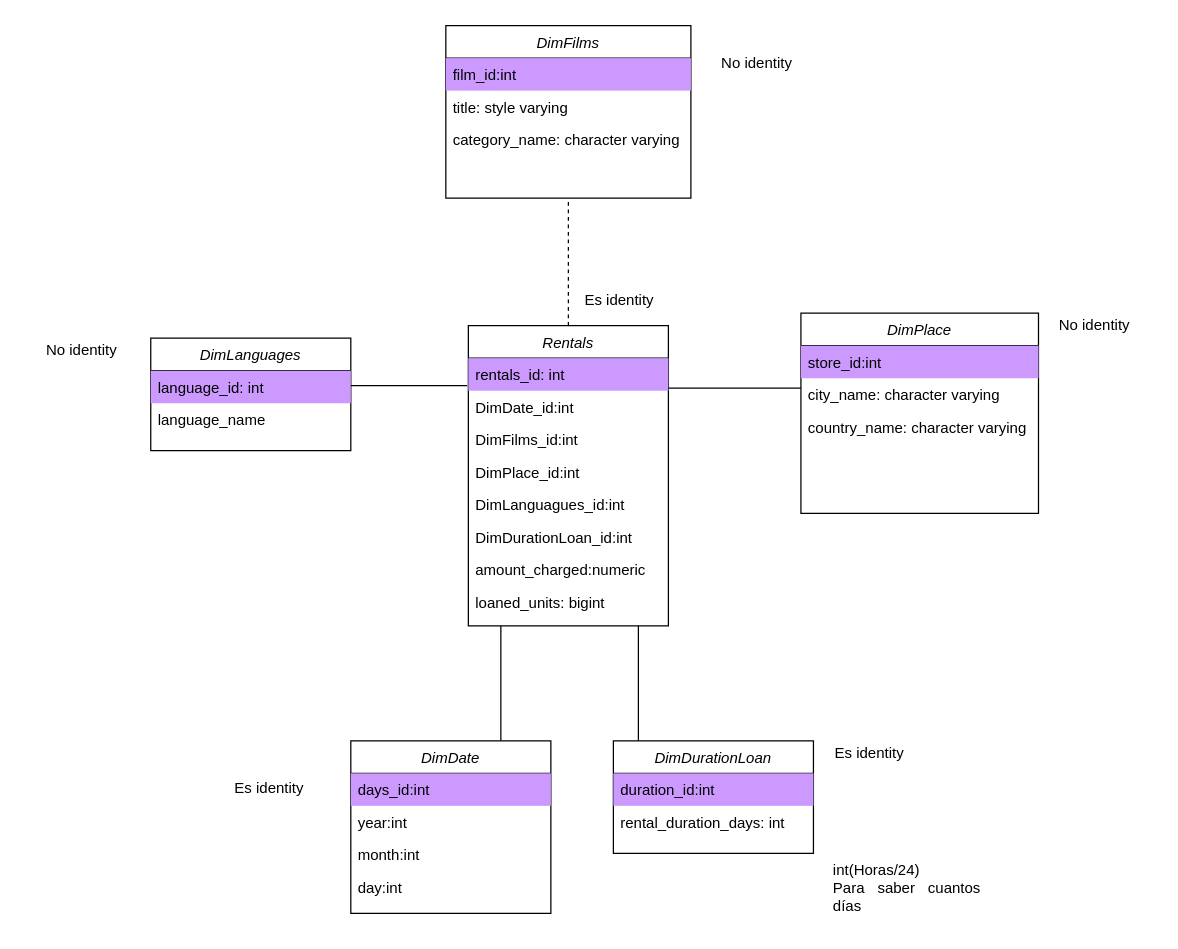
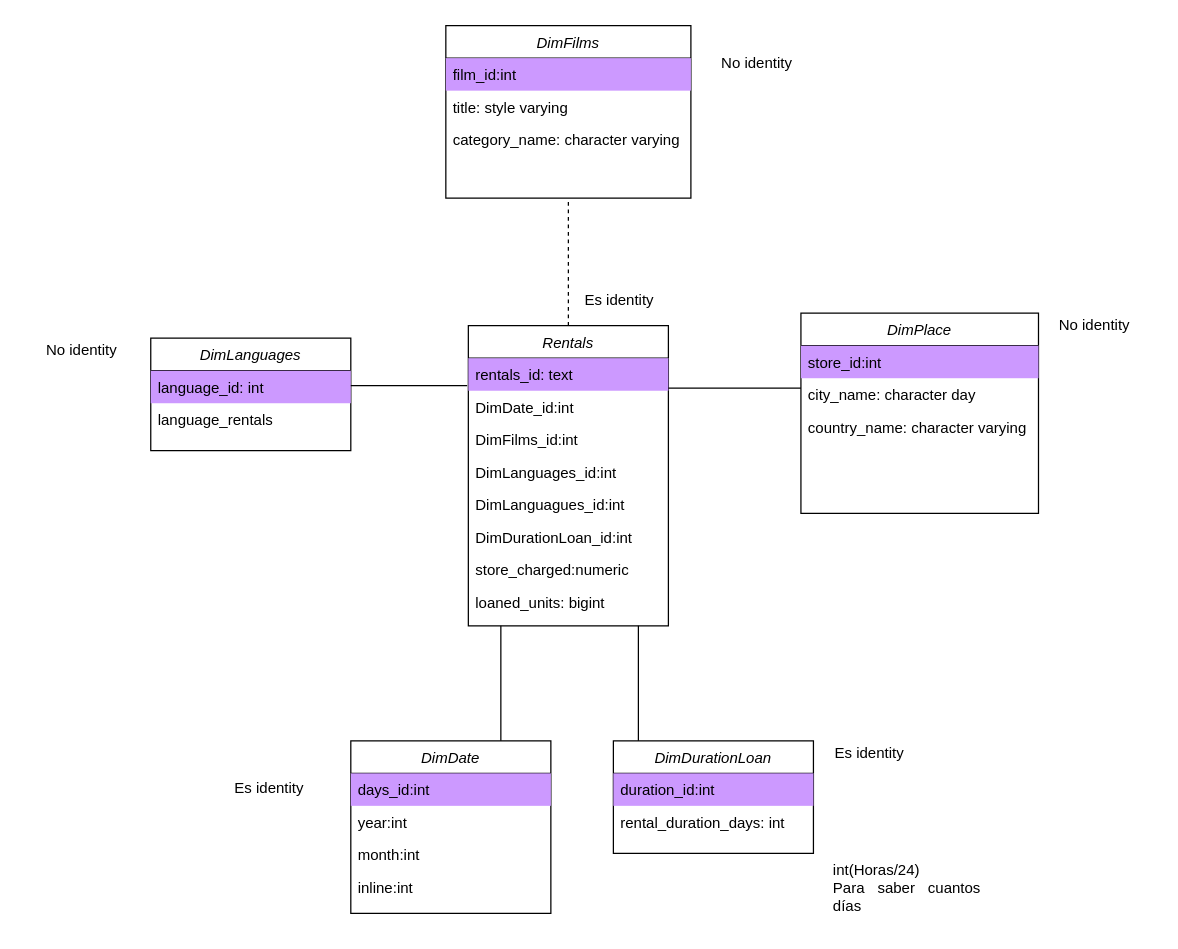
(528, 375) -> (534, 375)
(915, 395) -> (901, 395)
(210, 420) -> (221, 420)
(528, 473) -> (547, 473)
(564, 570) -> (559, 570)
(383, 888) -> (390, 888)
